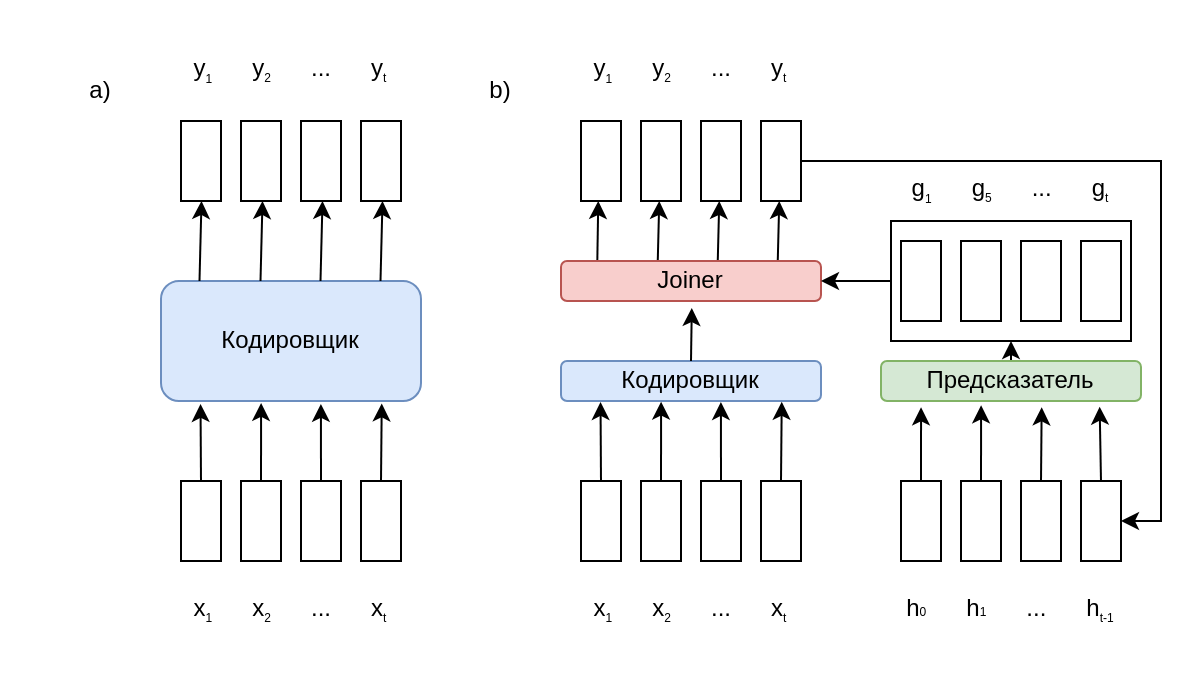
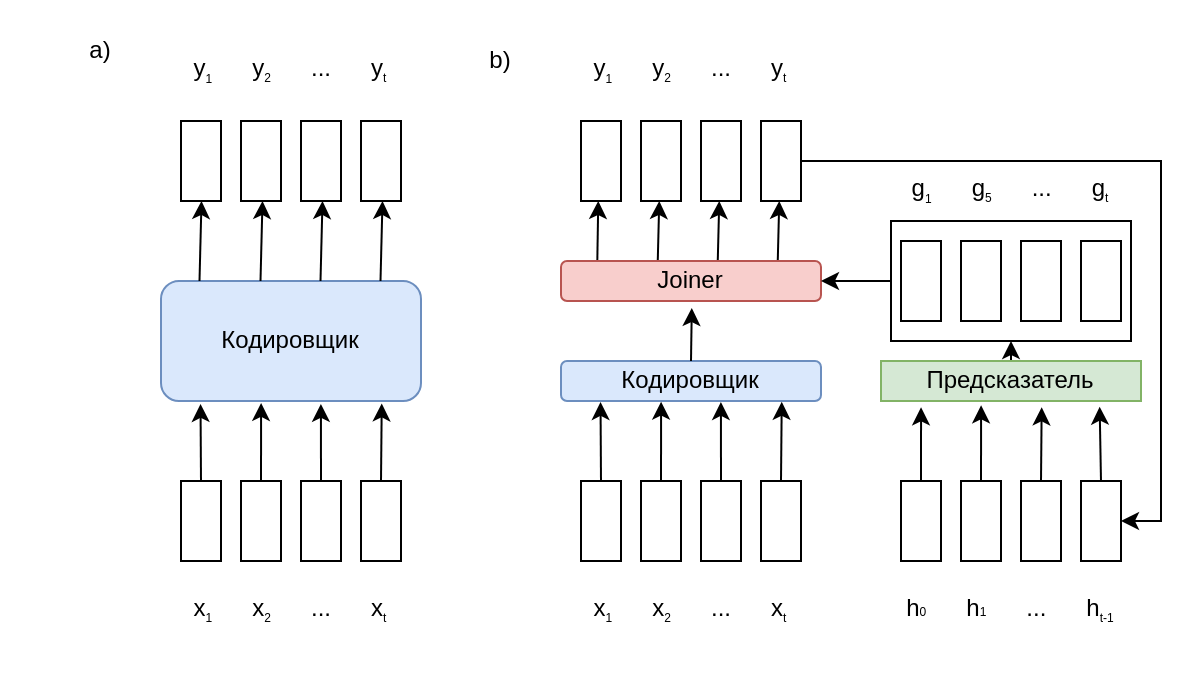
(101, 91) -> (101, 51)
(501, 91) -> (501, 61)
(1011, 381) -> (1011, 381)
